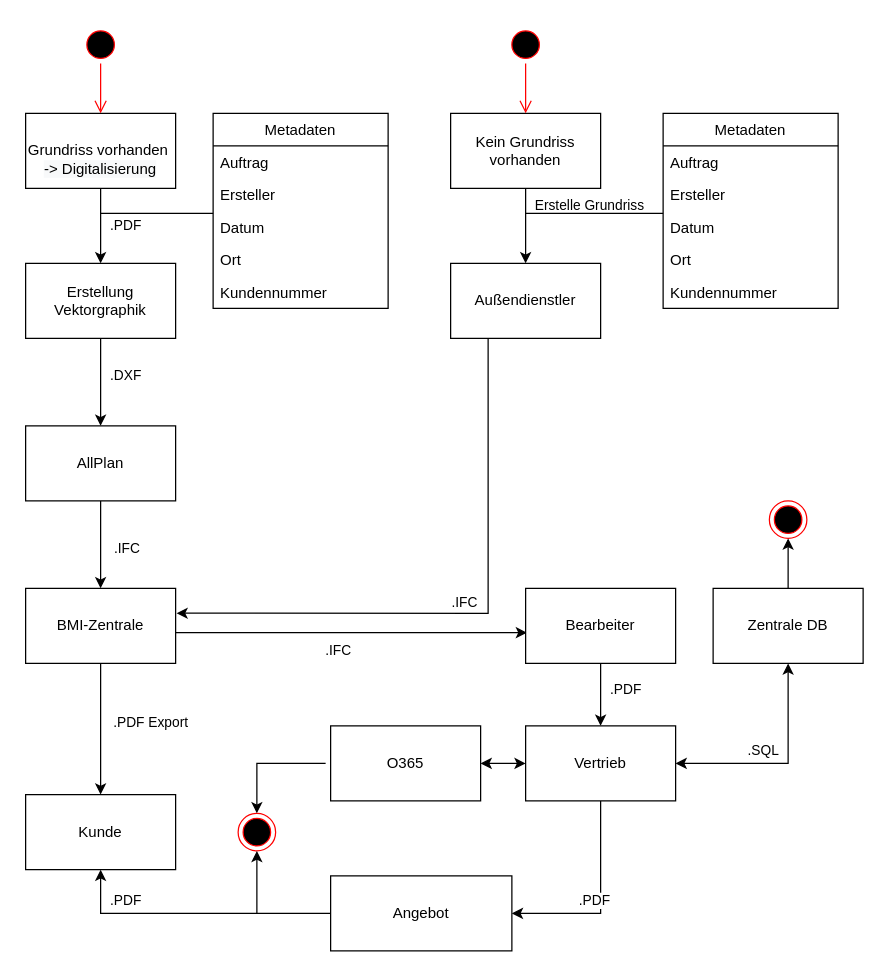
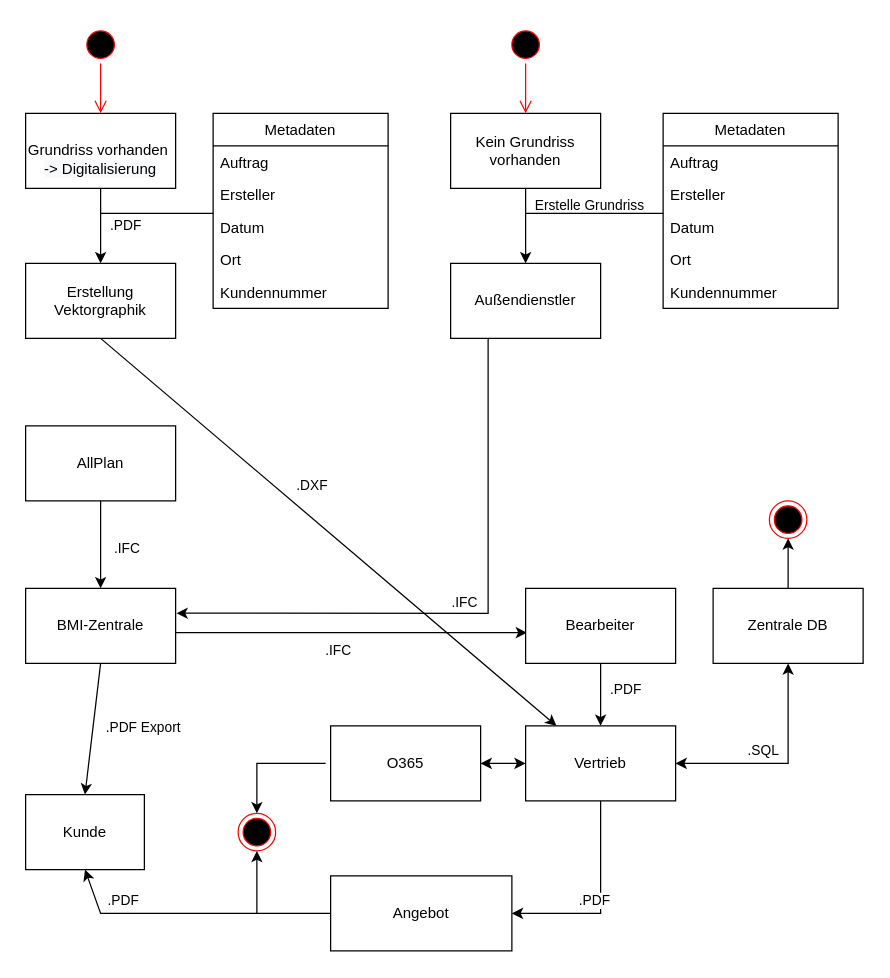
(101, 377) -> (326, 529)
(101, 832) -> (85, 832)
